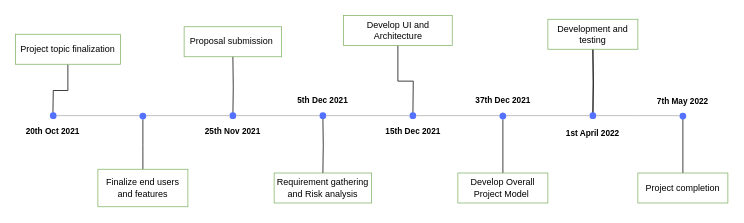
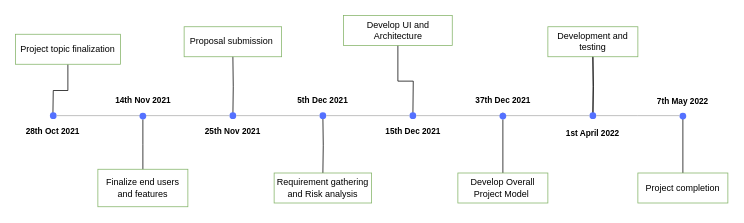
(593, 34) -> (593, 42)
none -> (143, 100)
(53, 132) -> (53, 132)
